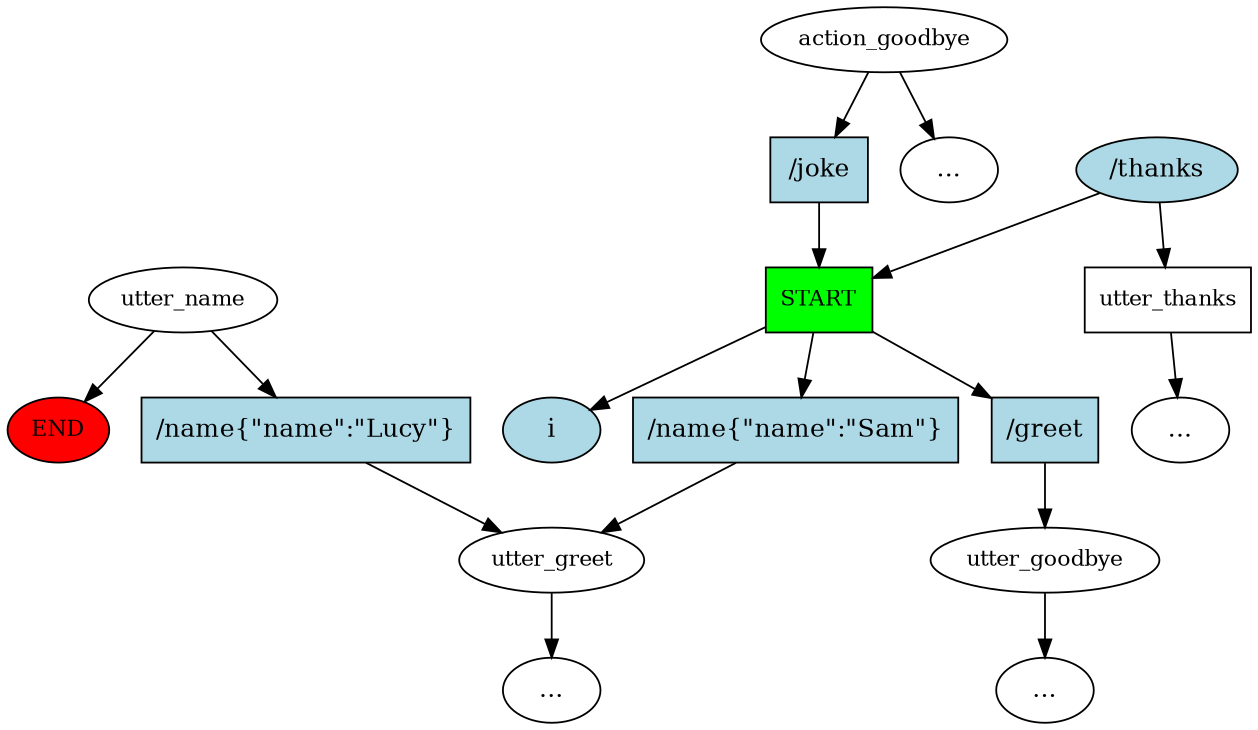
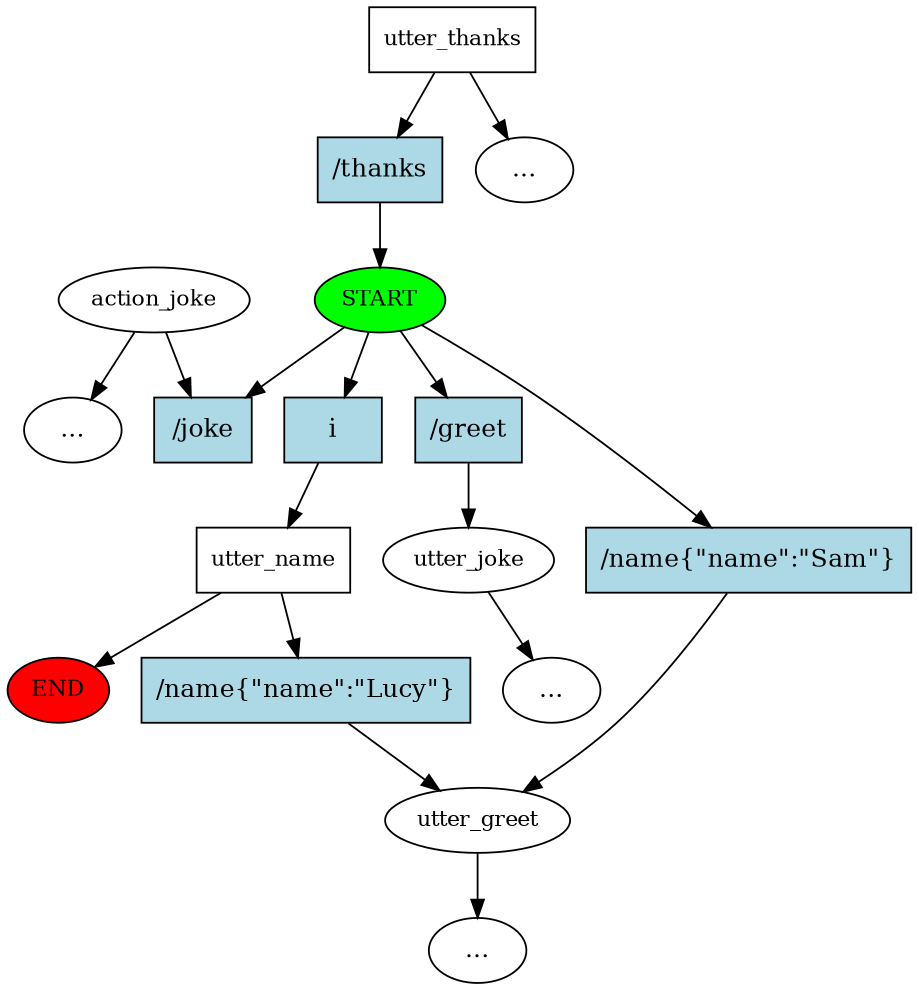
(884, 40) -> (154, 300)
(1157, 170) -> (380, 170)
(819, 226) -> (303, 357)
(1162, 226) -> (421, 97)
(183, 300) -> (273, 560)
(819, 300) -> (380, 300)
(552, 430) -> (333, 430)
none -> (307, 487)
(1045, 560) -> (469, 560)
